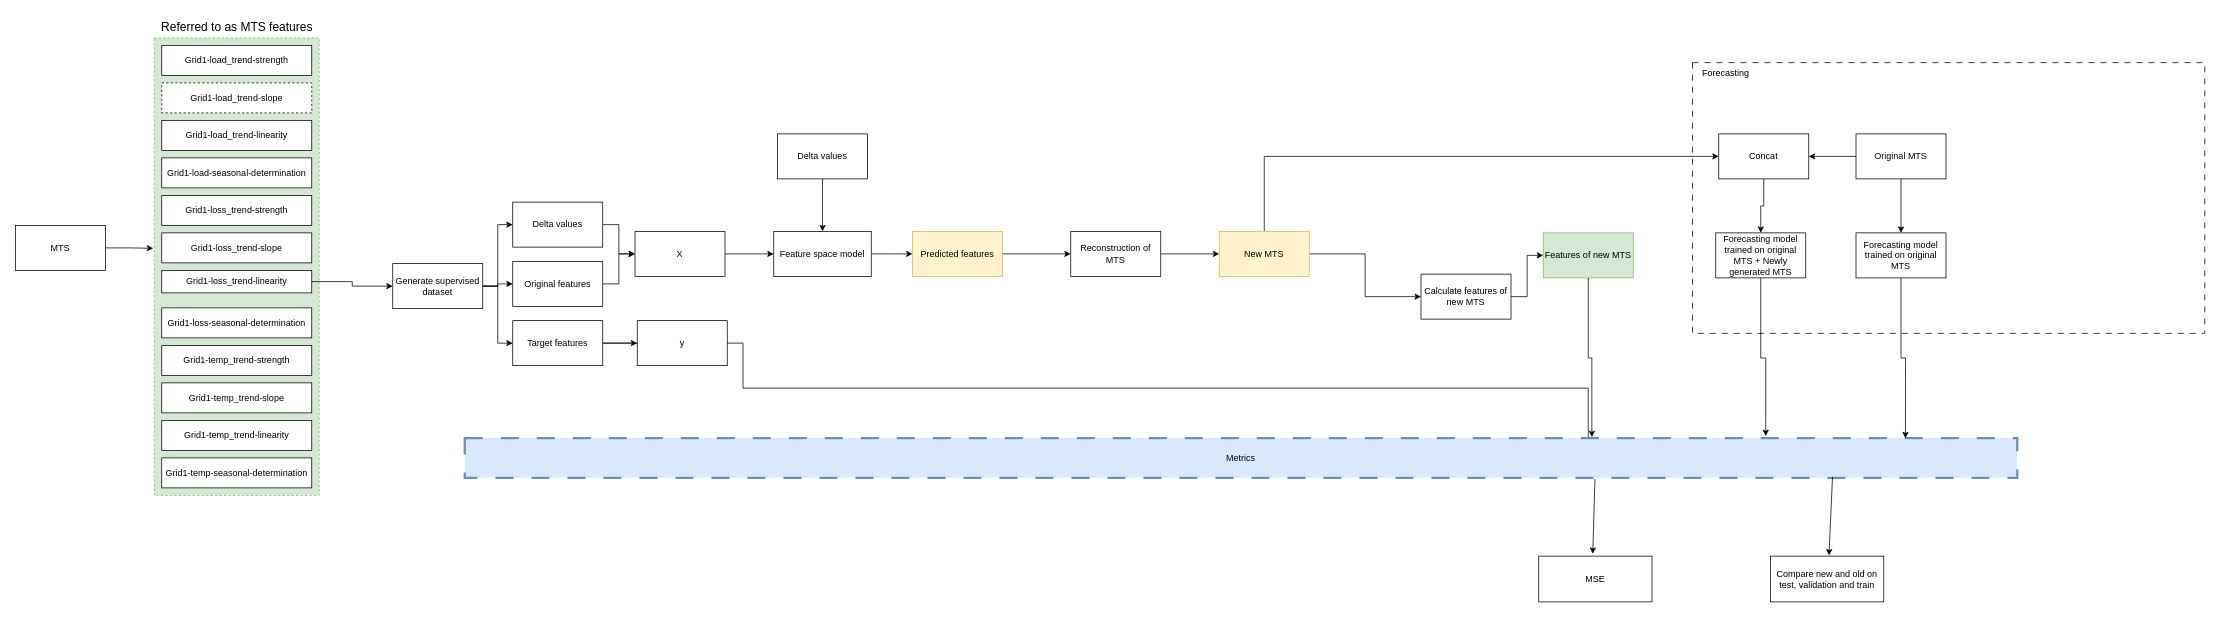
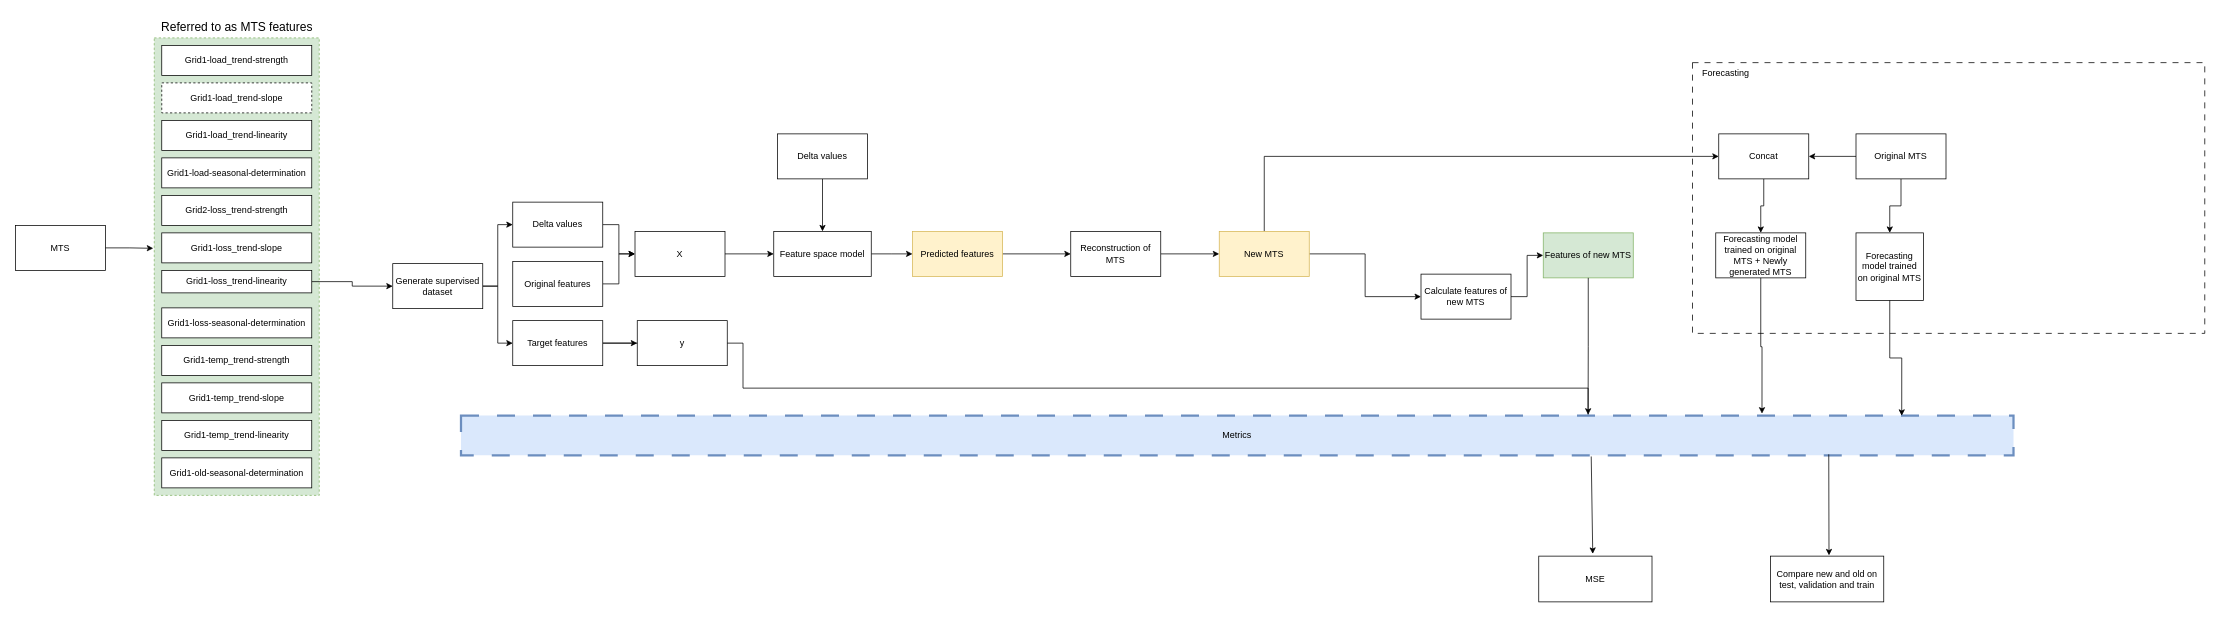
(237, 210) -> (237, 210)
(1901, 255) -> (1890, 267)
(506, 284) -> none
(1241, 458) -> (1237, 435)
(237, 473) -> (237, 473)
